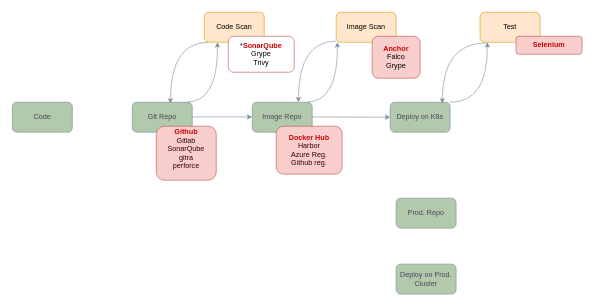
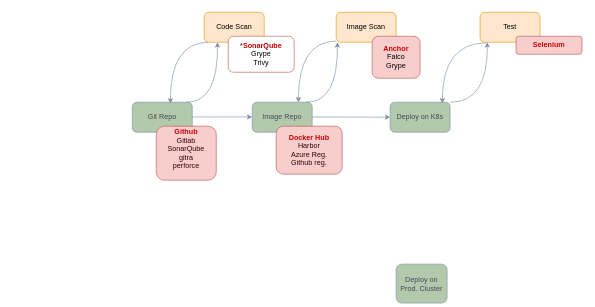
(42, 117) -> none
(426, 213) -> none
(426, 279) -> (422, 284)
